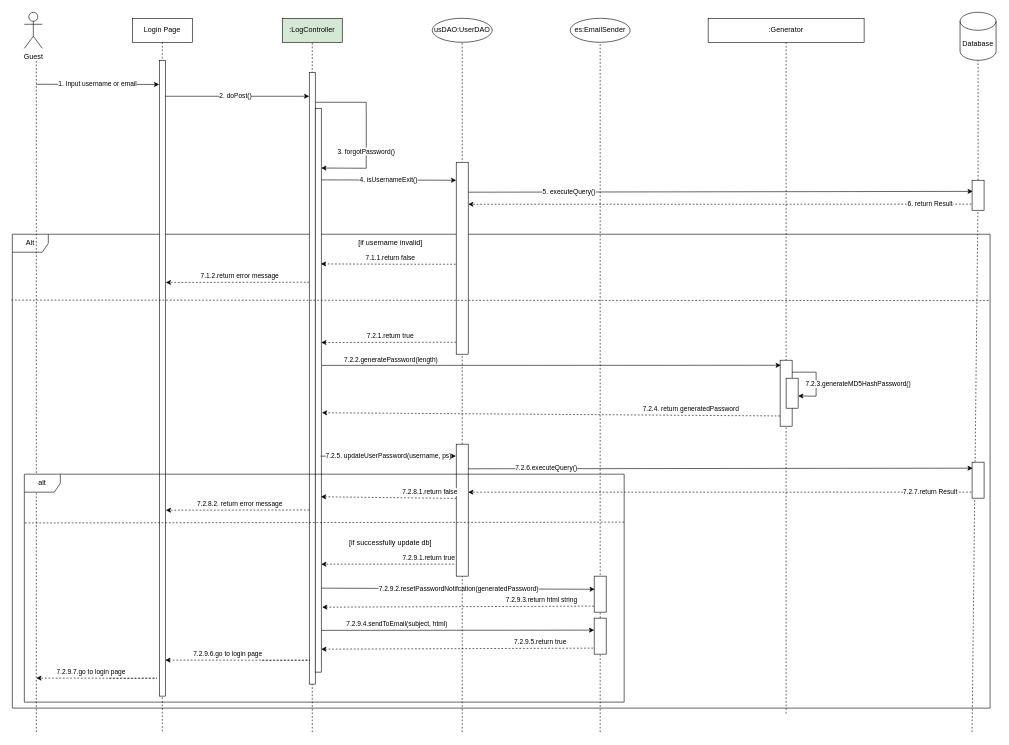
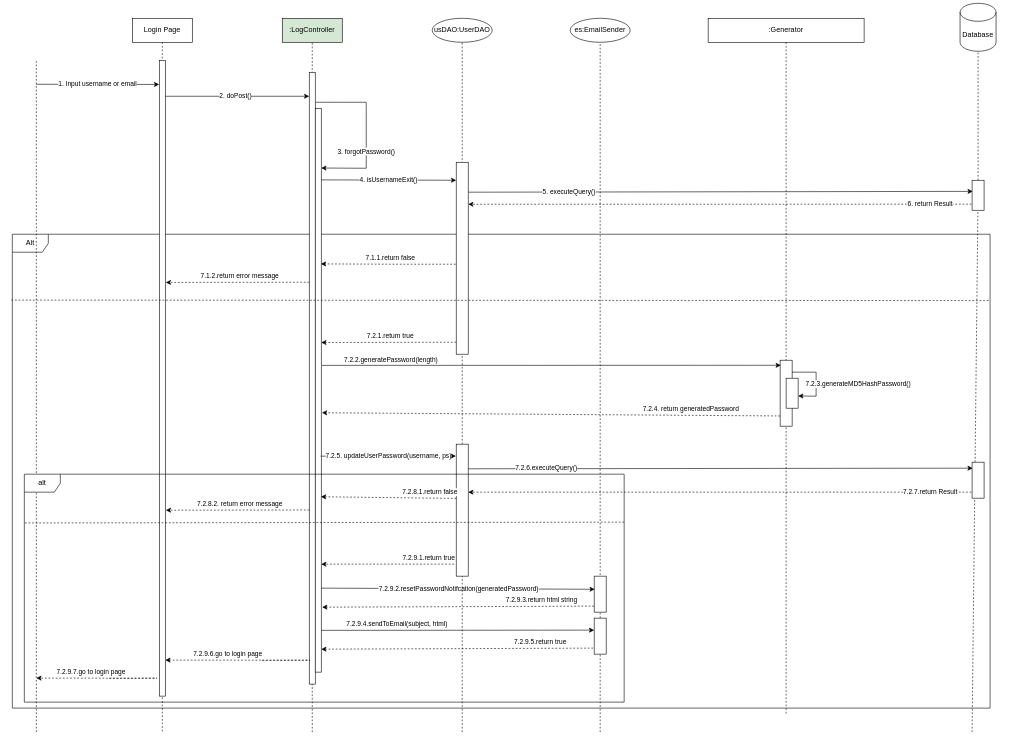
(33, 30) -> none
(978, 36) -> (978, 27)
(390, 243) -> none
(390, 543) -> none
